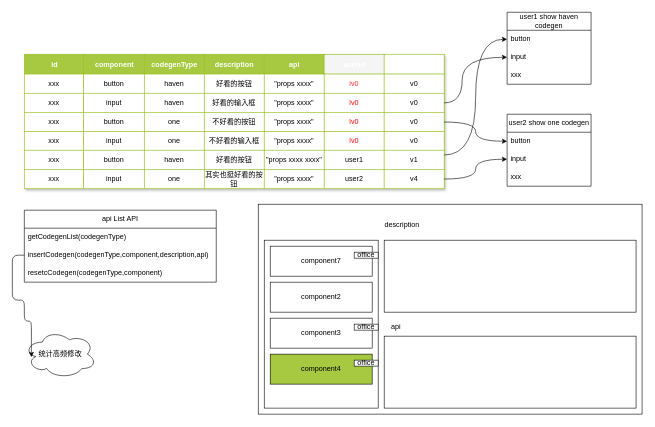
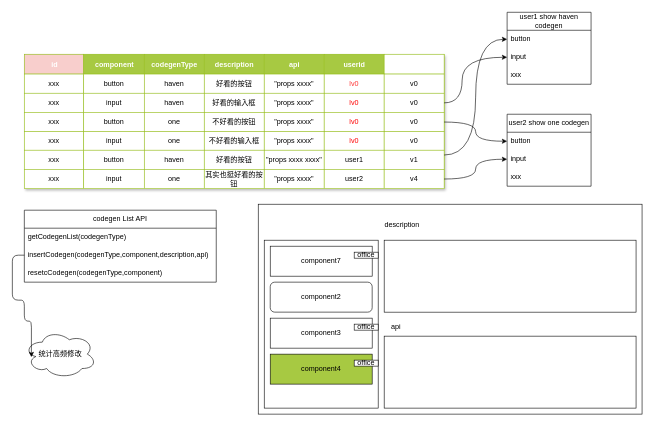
(54, 64) -> (54, 64)
(354, 64) -> (354, 64)
(120, 219) -> (120, 219)
(321, 297) -> (321, 297)
